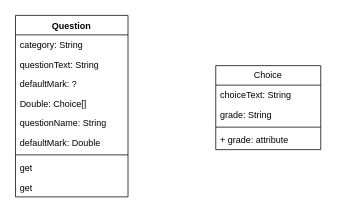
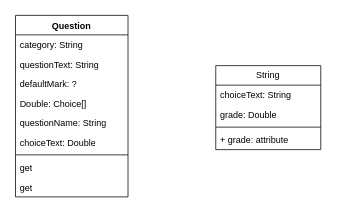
(268, 75) -> (268, 75)
(249, 115) -> (249, 115)
(63, 143) -> (61, 143)
